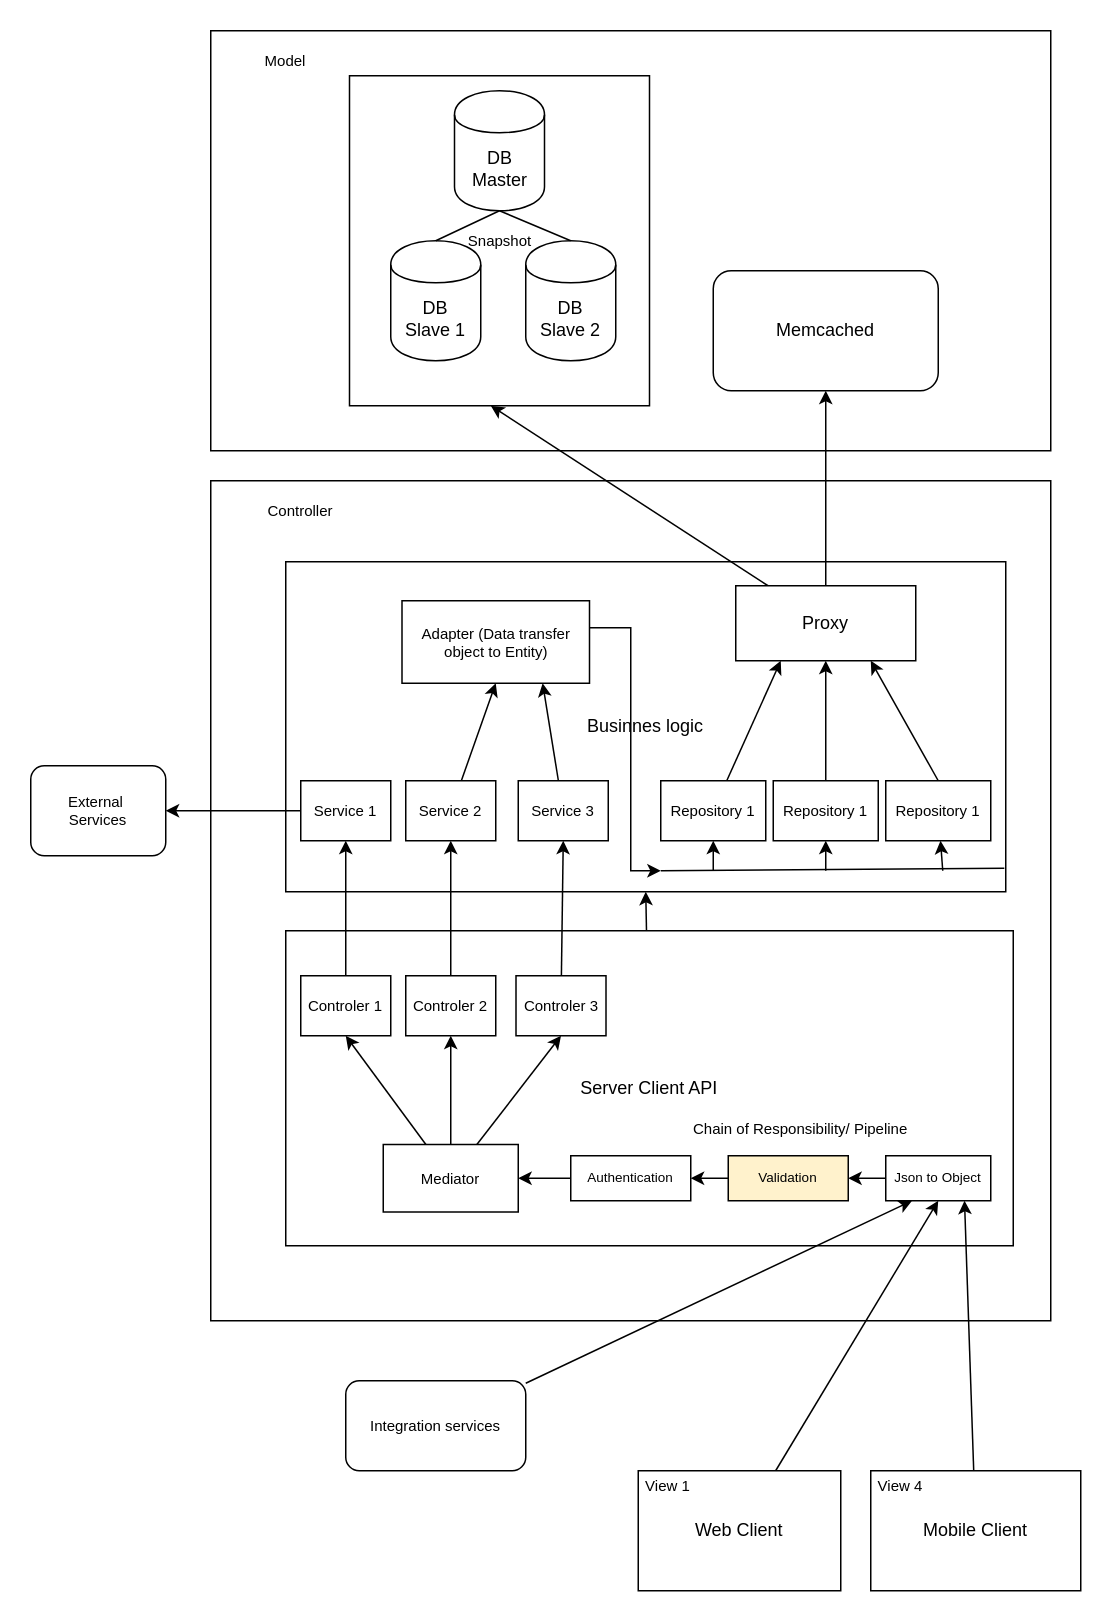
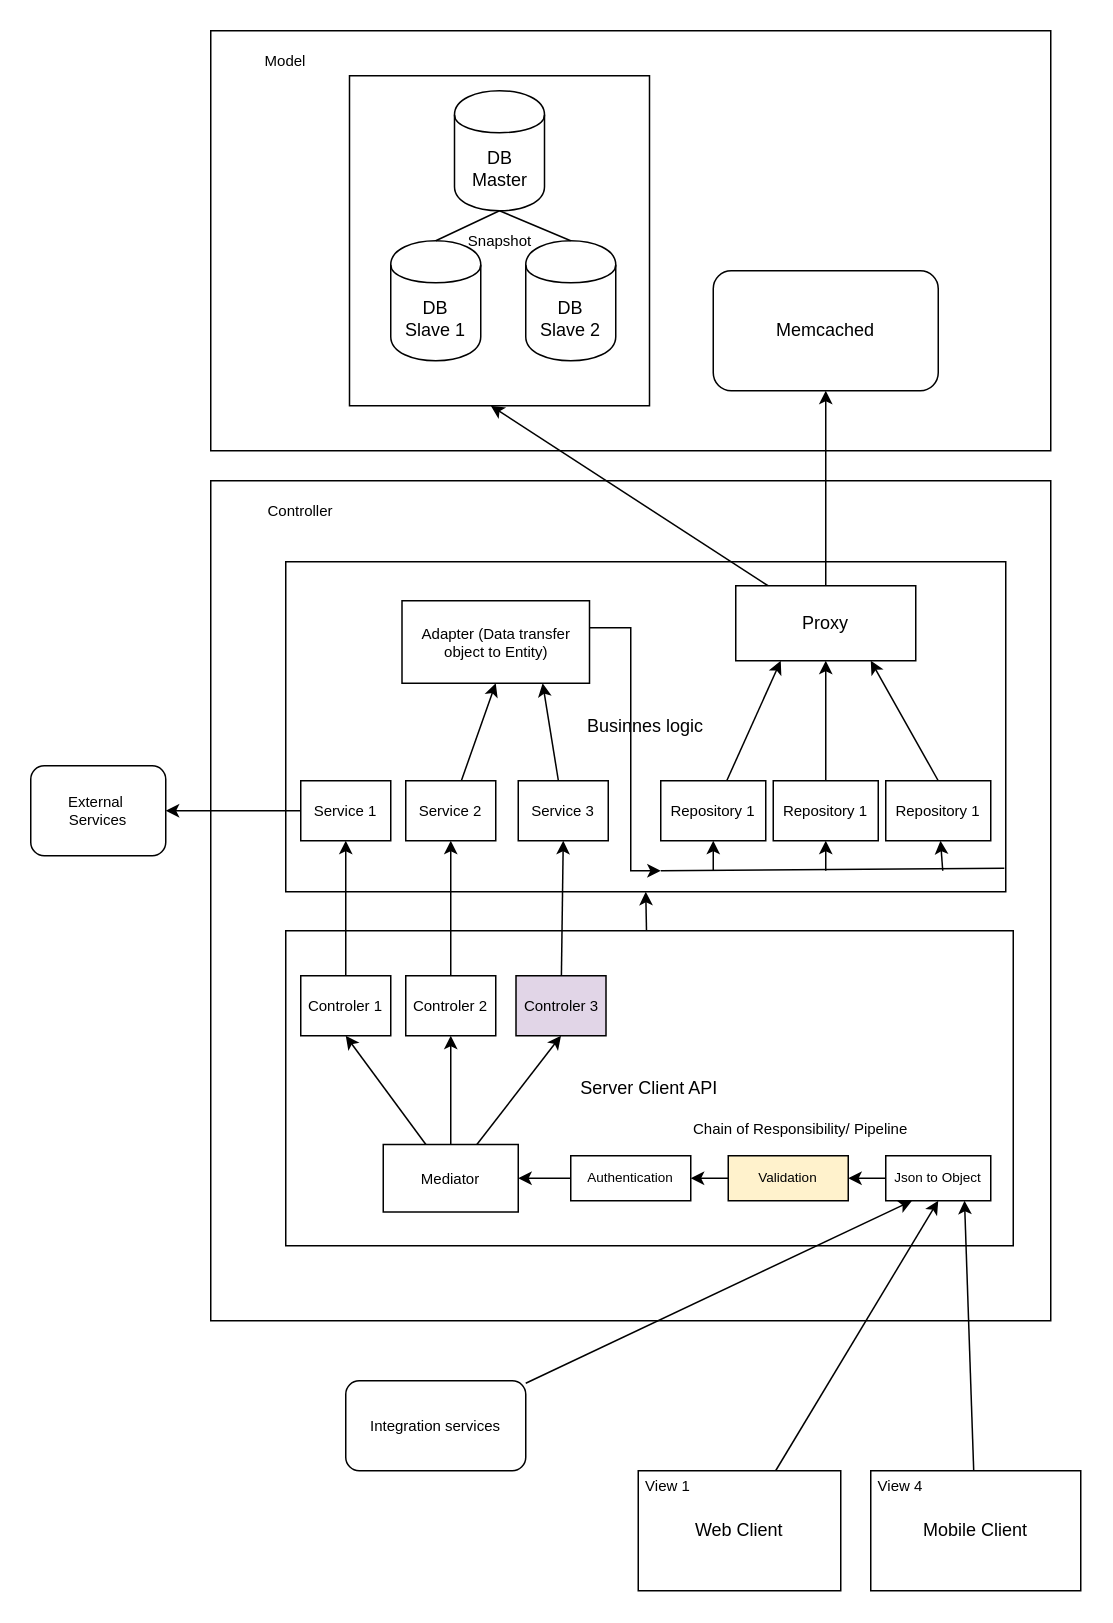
(561, 1006) -> (561, 1006)
